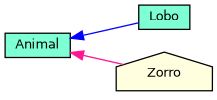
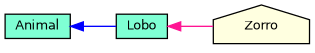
(103, 60) -> (197, 26)
